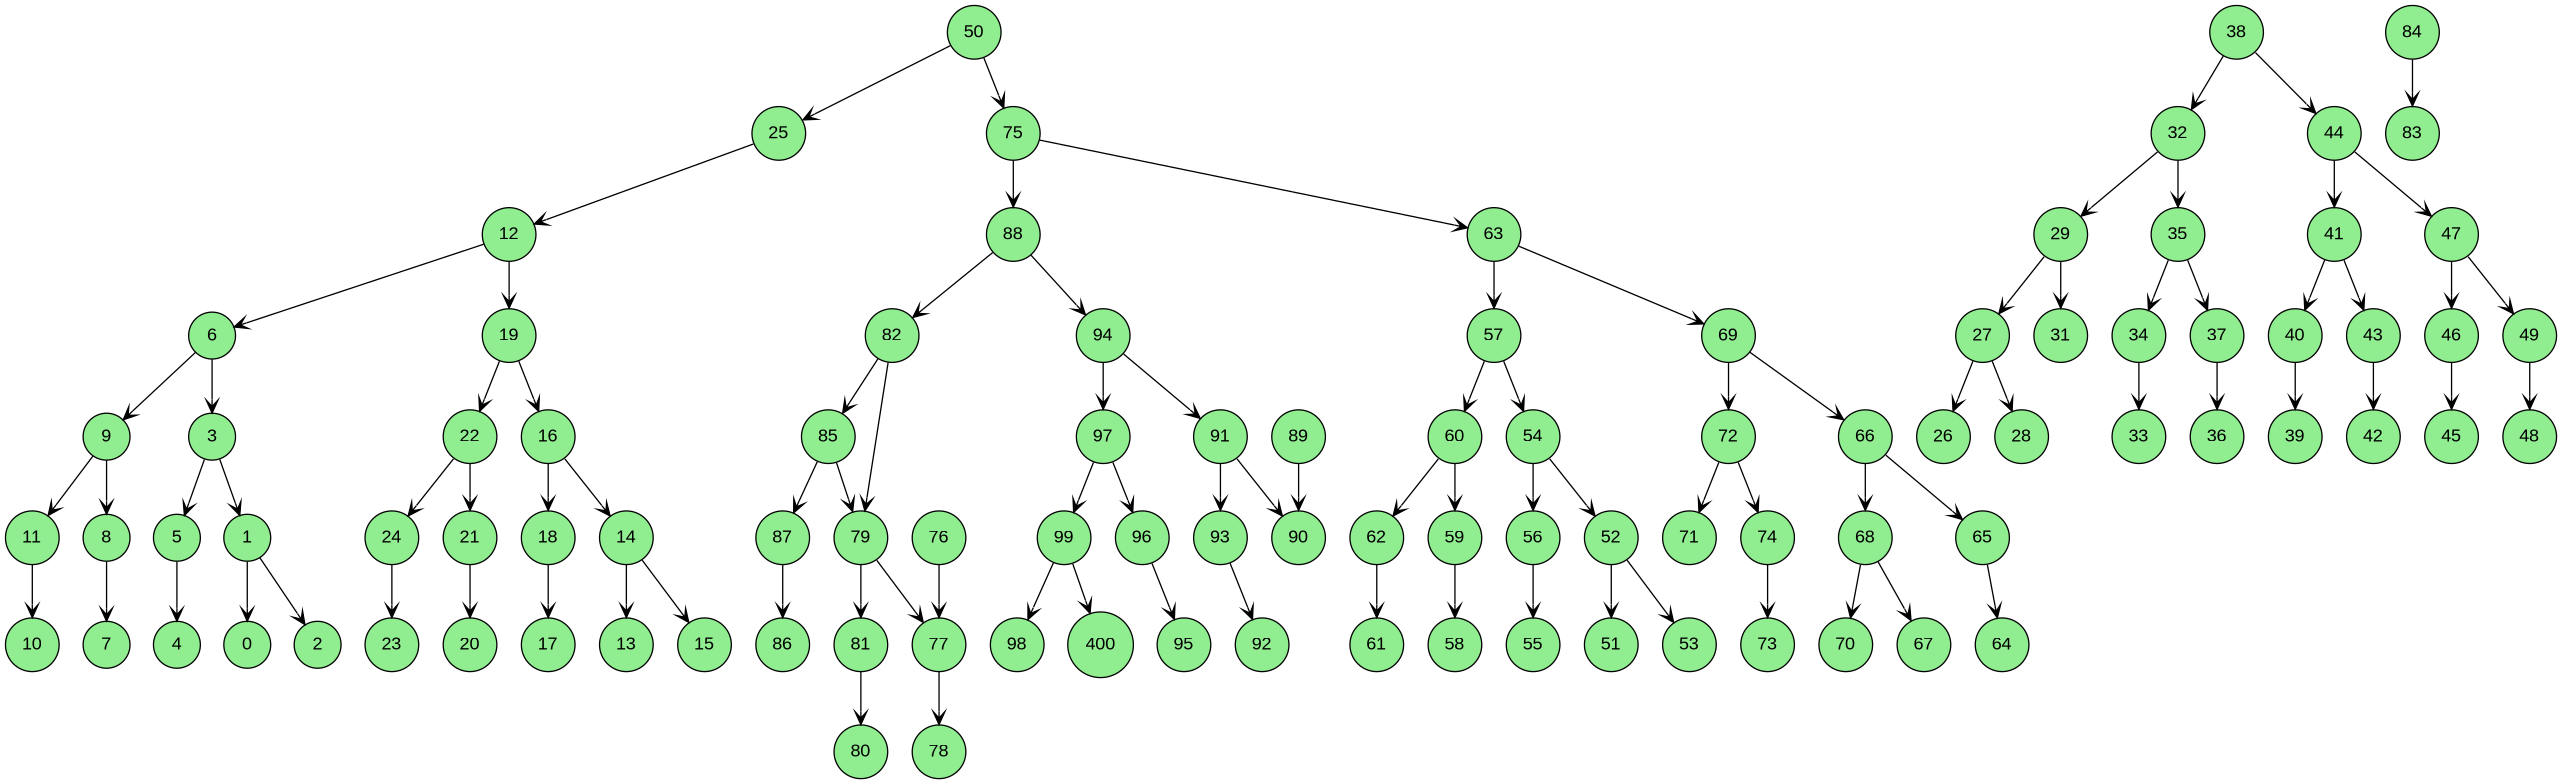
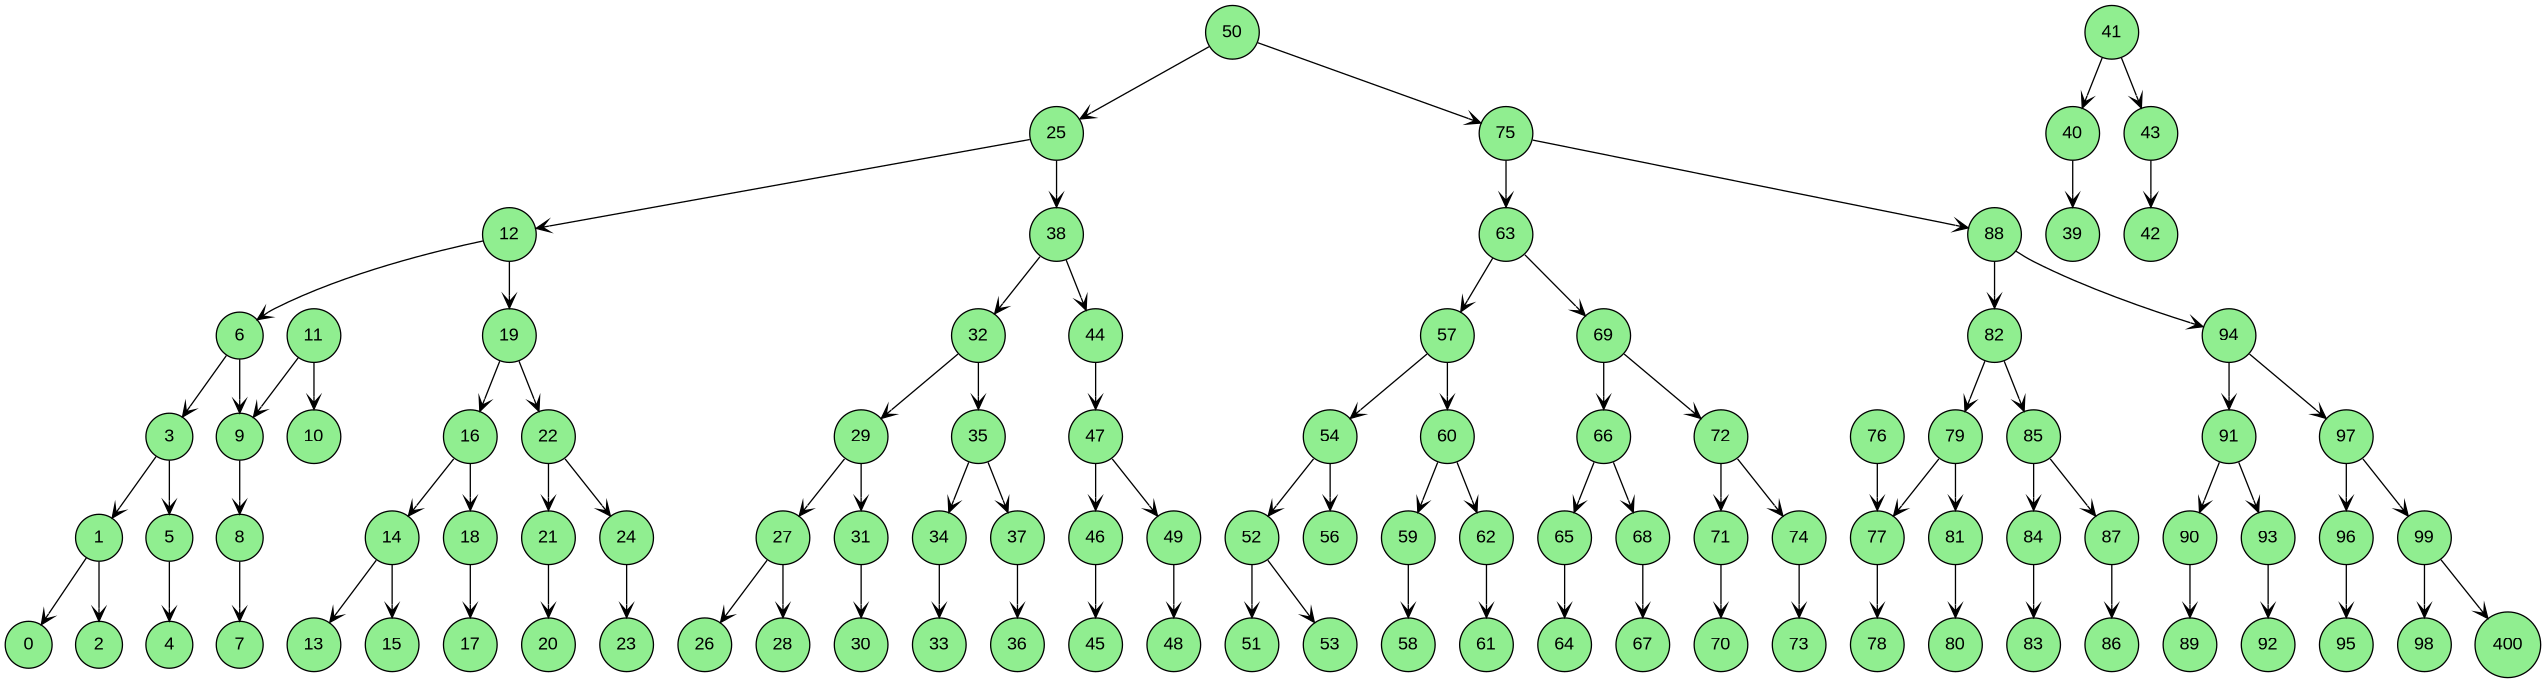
none -> (1057, 177)
(2334, 177) -> none
(75, 480) -> (280, 382)
(843, 481) -> (2034, 481)
(1299, 481) -> (2190, 585)
(1857, 585) -> (1721, 585)
none -> (861, 645)
(1533, 645) -> none
